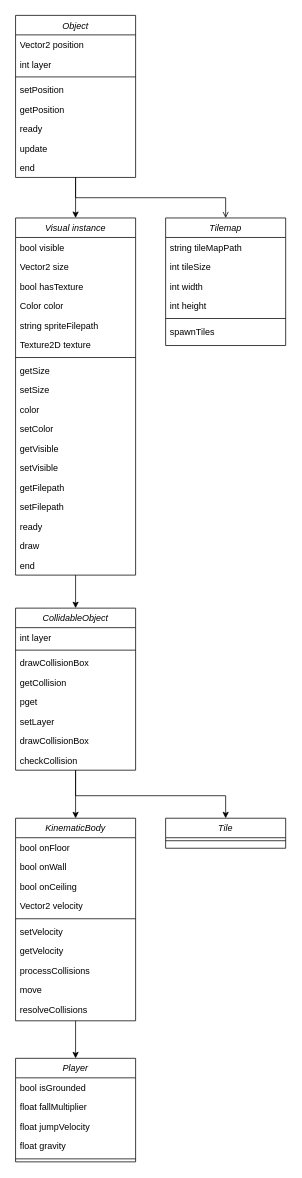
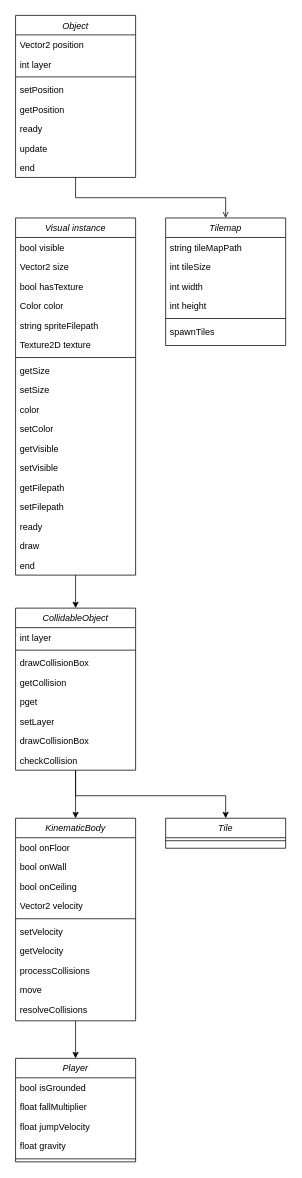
(75, 206) -> none
